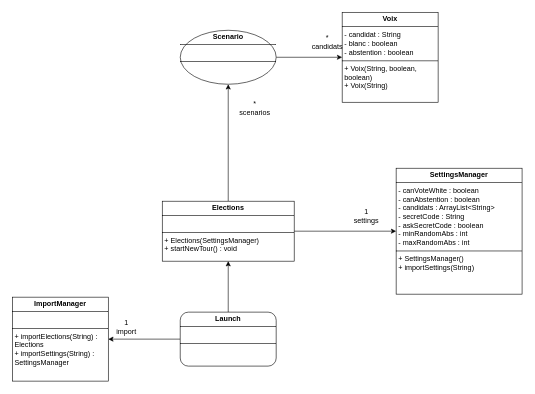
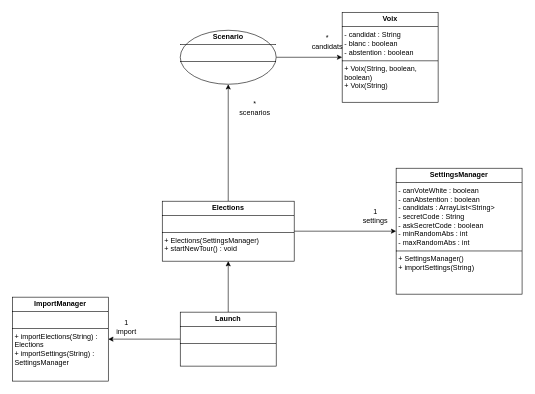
(366, 216) -> (375, 216)
(228, 339) -> (228, 339)
